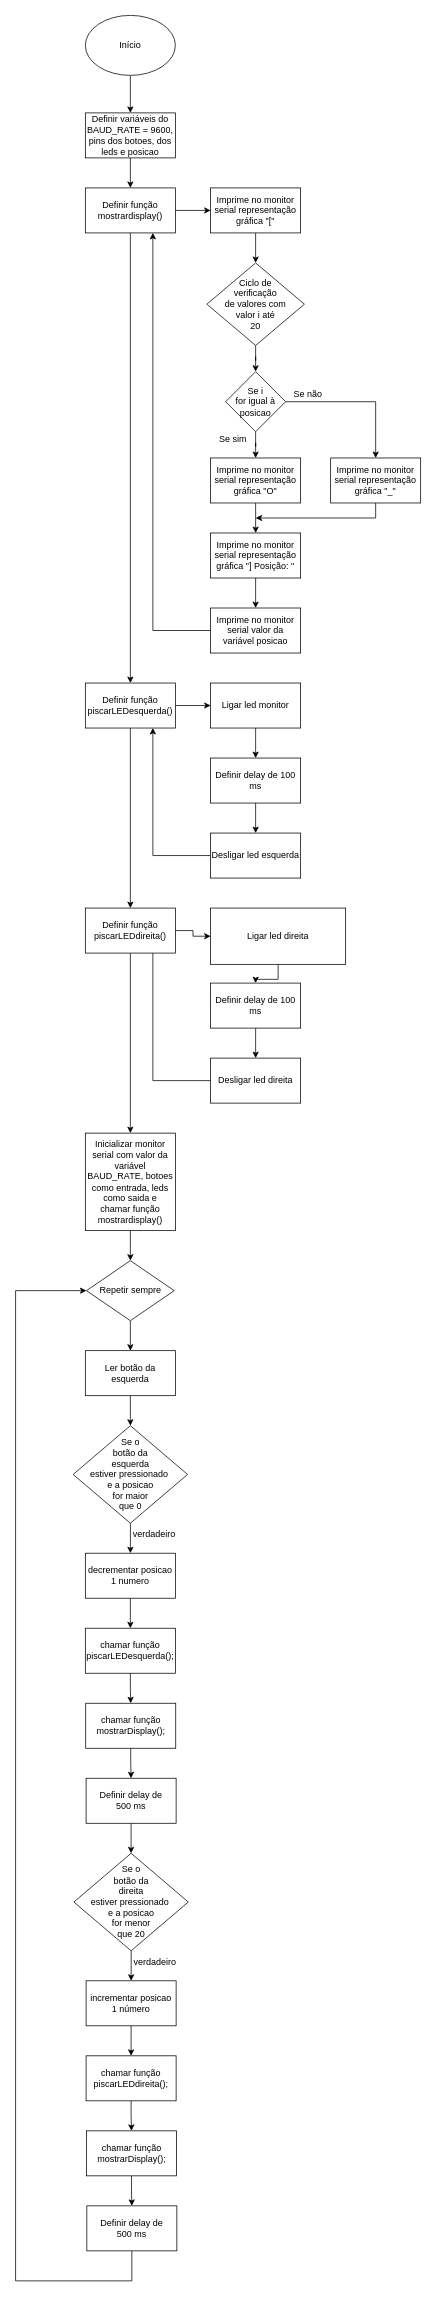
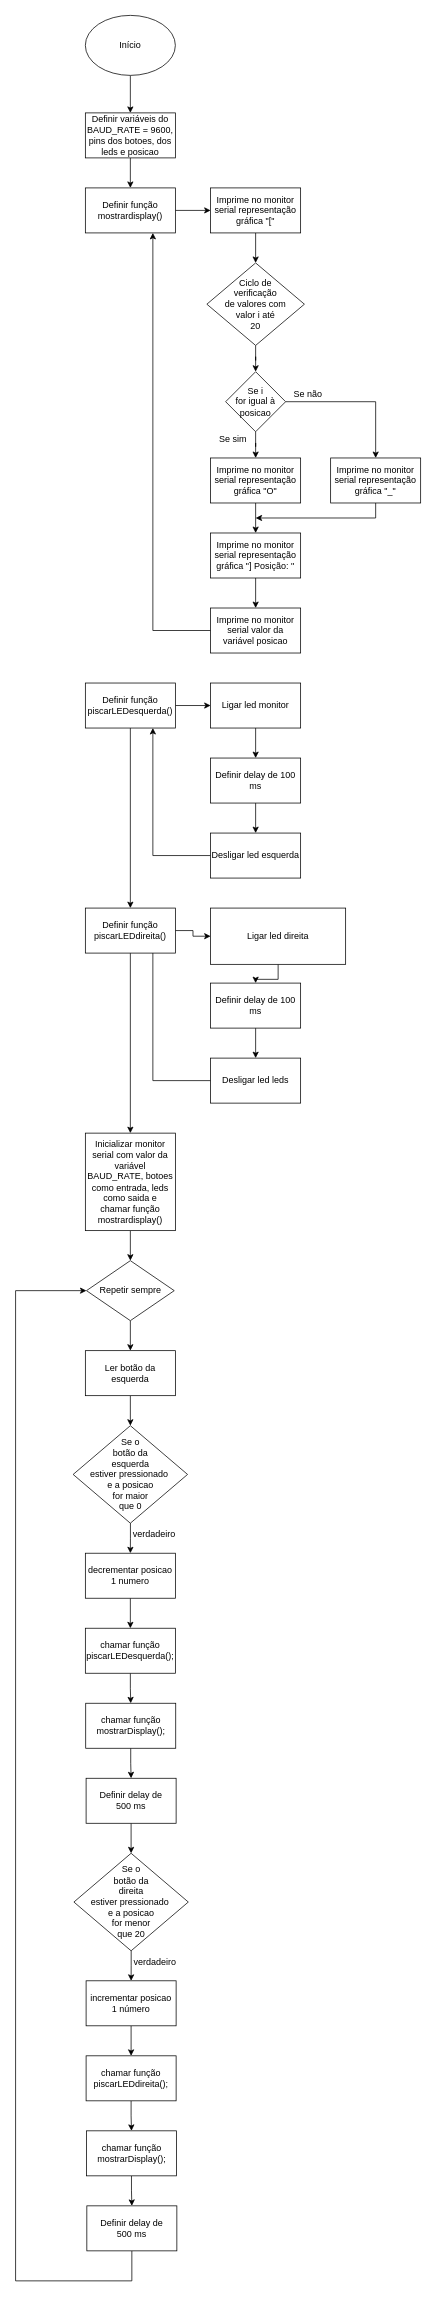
(130, 455) -> none
(255, 1080) -> (255, 1080)
